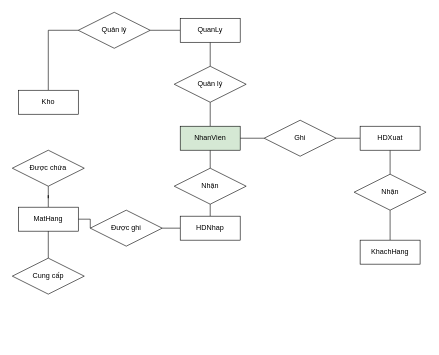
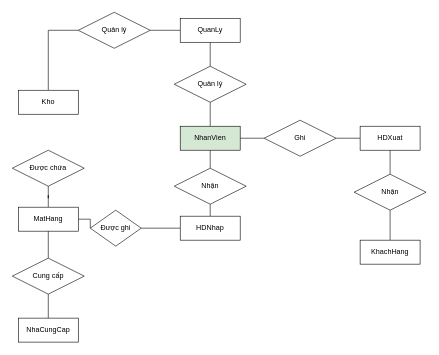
(126, 228) -> (116, 228)
none -> (48, 306)
none -> (48, 330)
